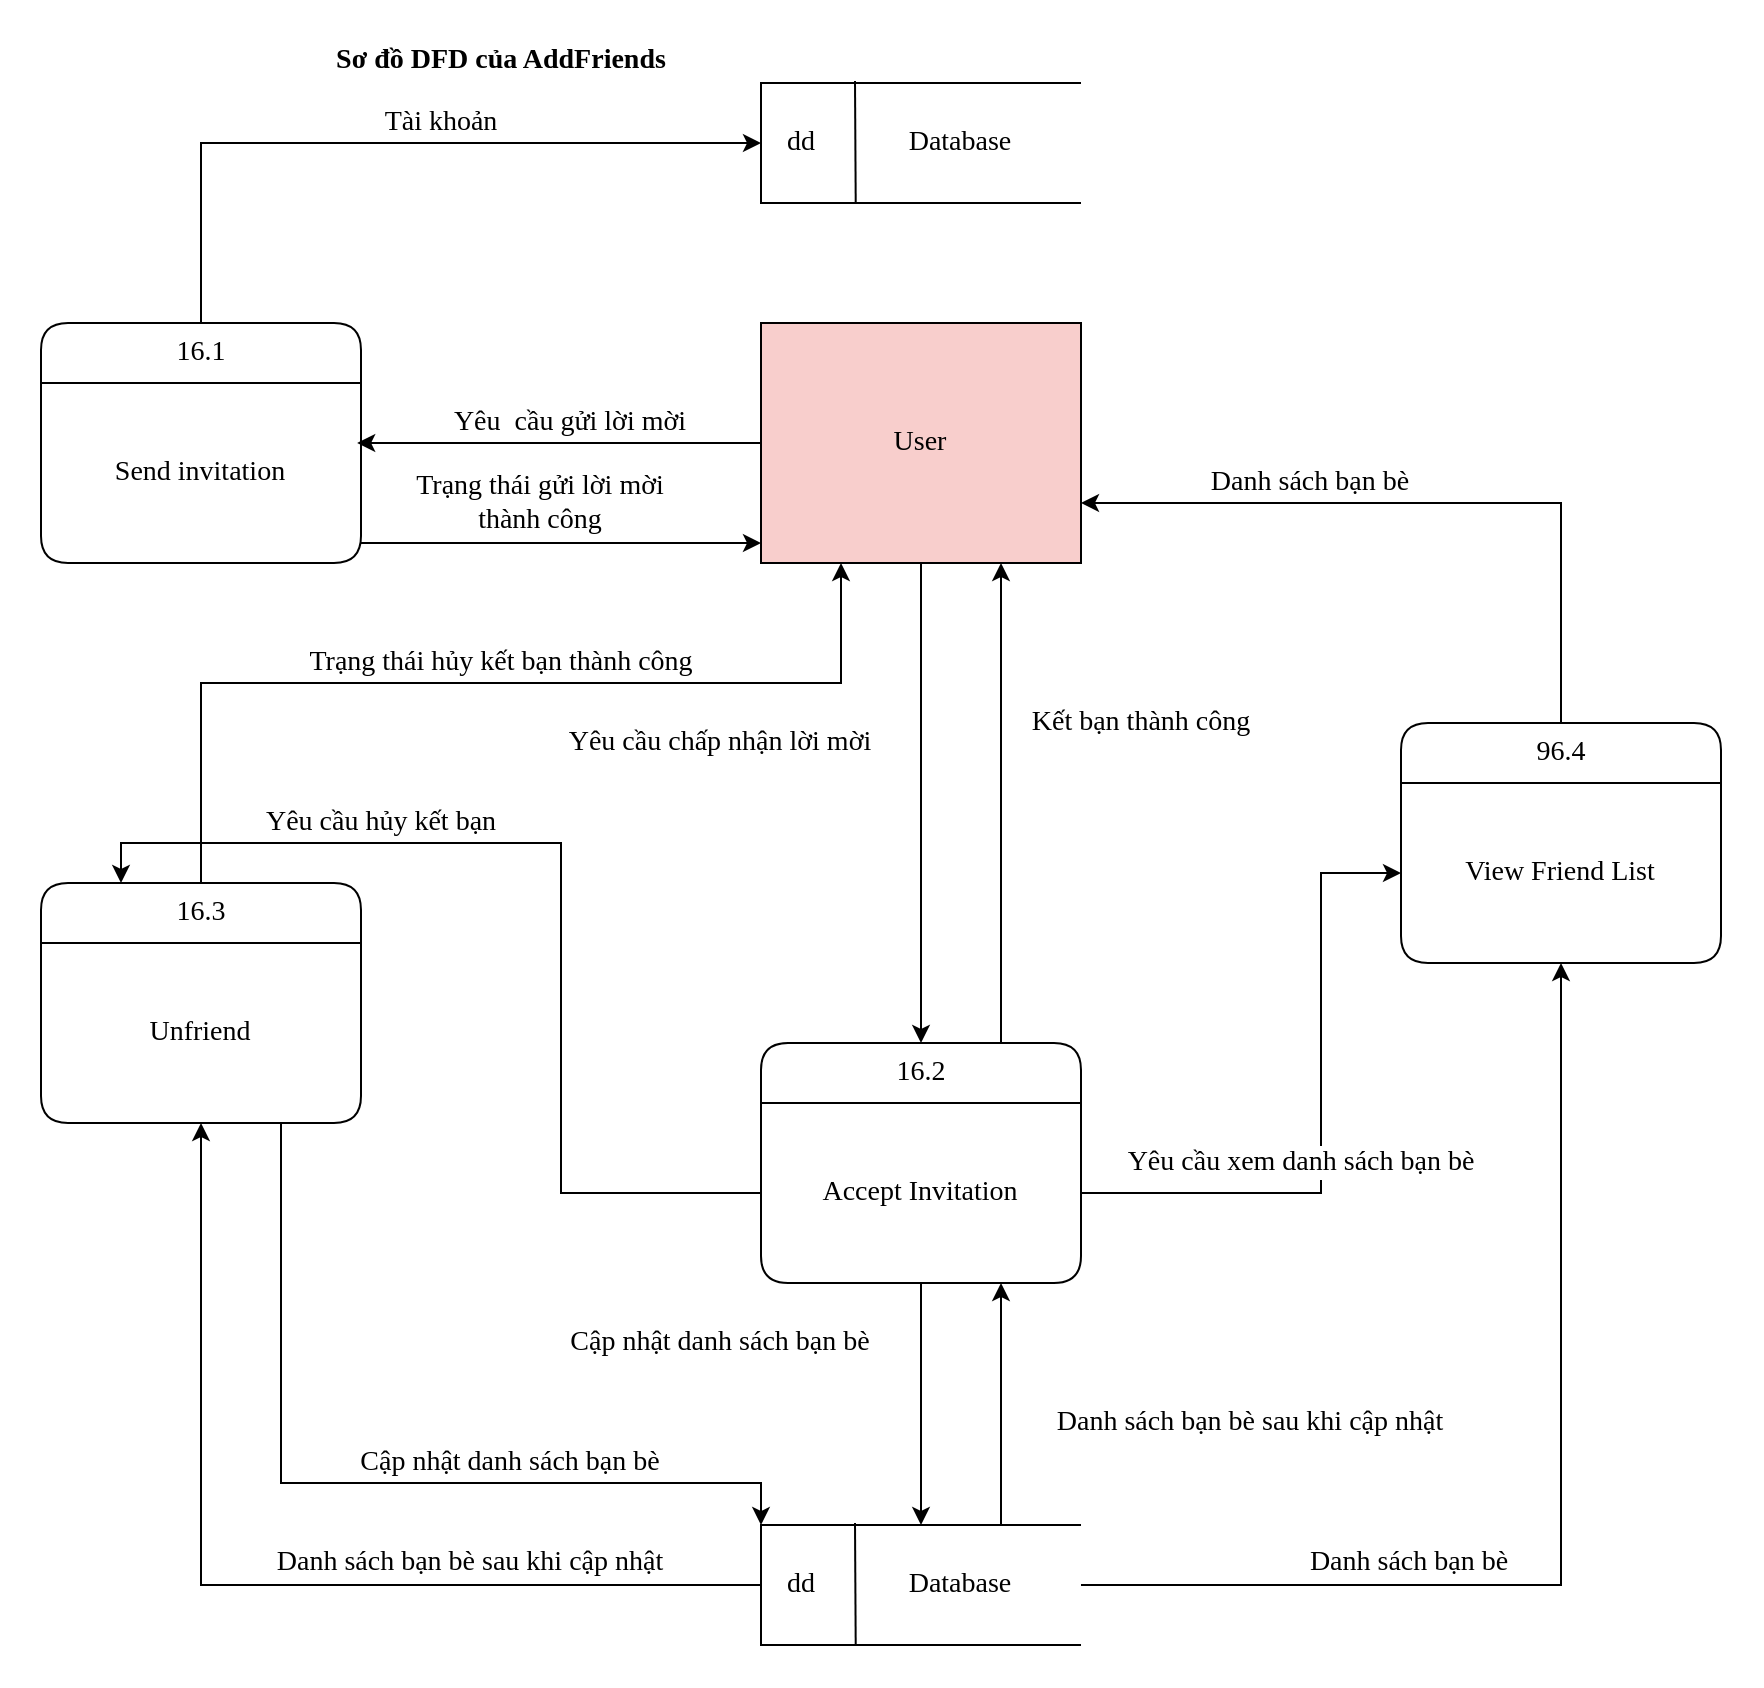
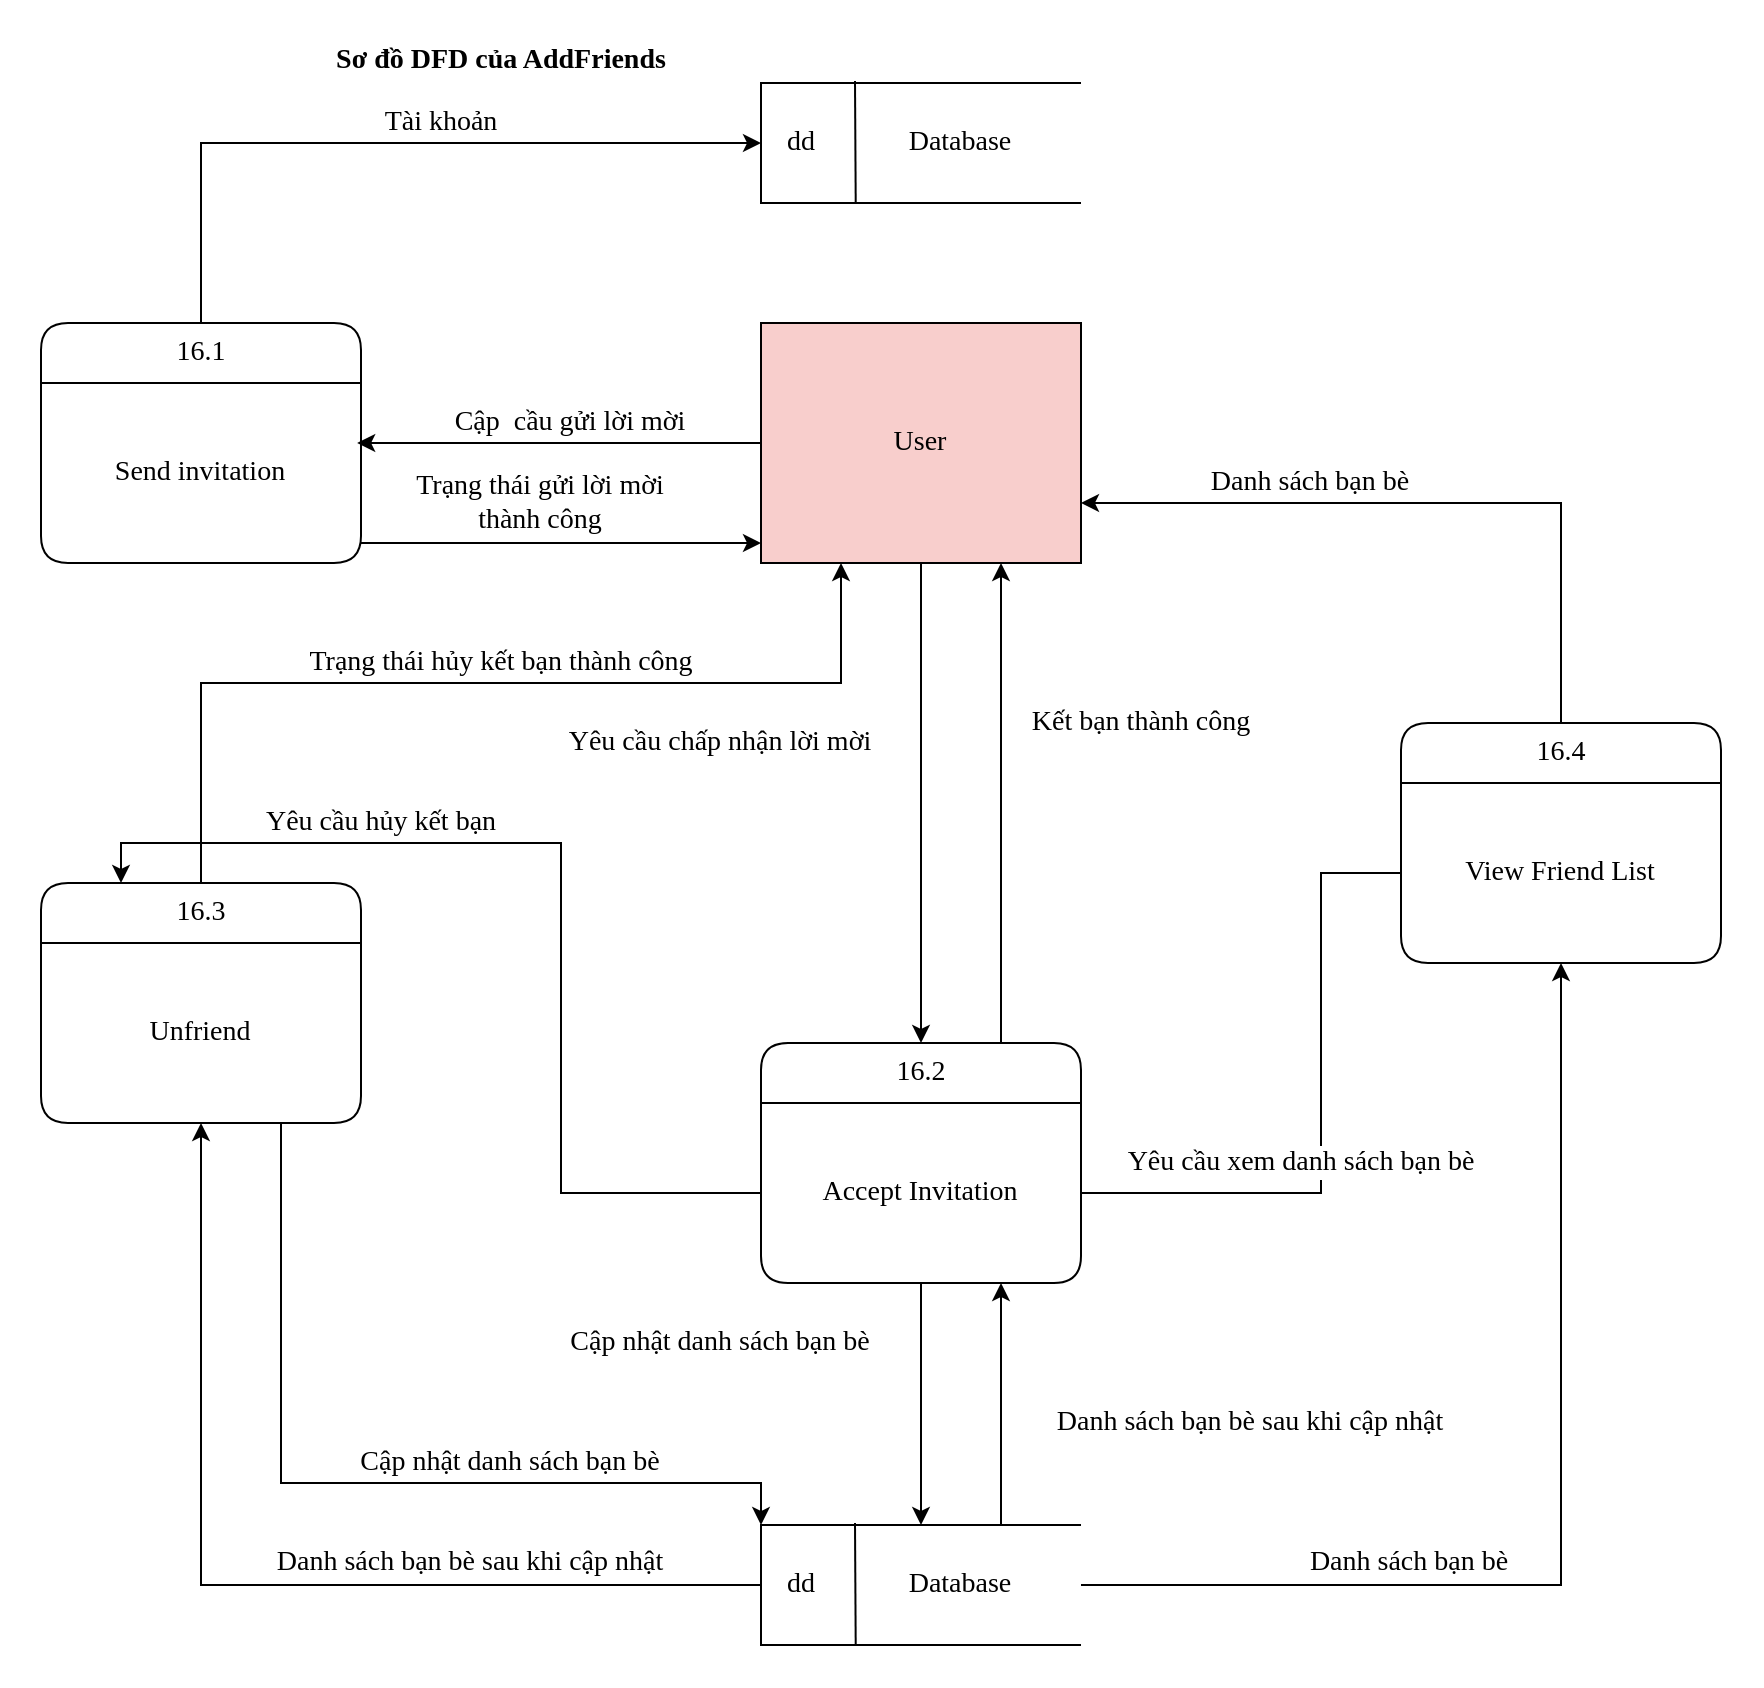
(571, 423) -> (571, 423)
(1562, 753) -> (1562, 753)
(1386, 873) -> (1391, 873)
